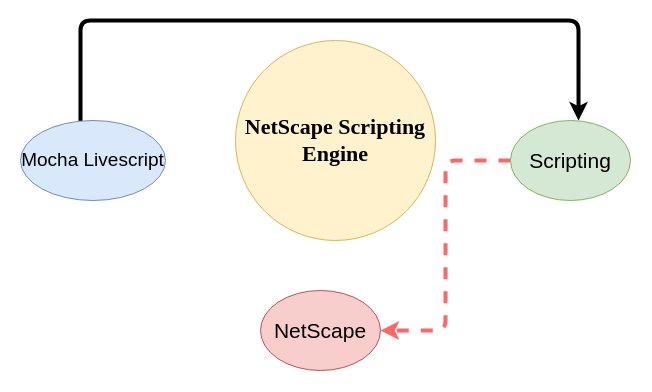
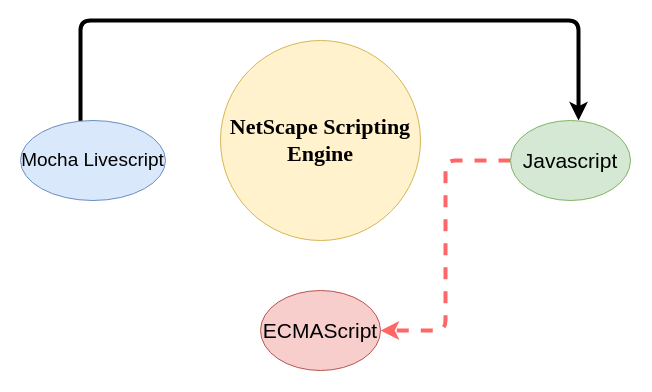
(336, 141) -> (321, 141)
(571, 161) -> (571, 161)
(321, 331) -> (321, 331)
